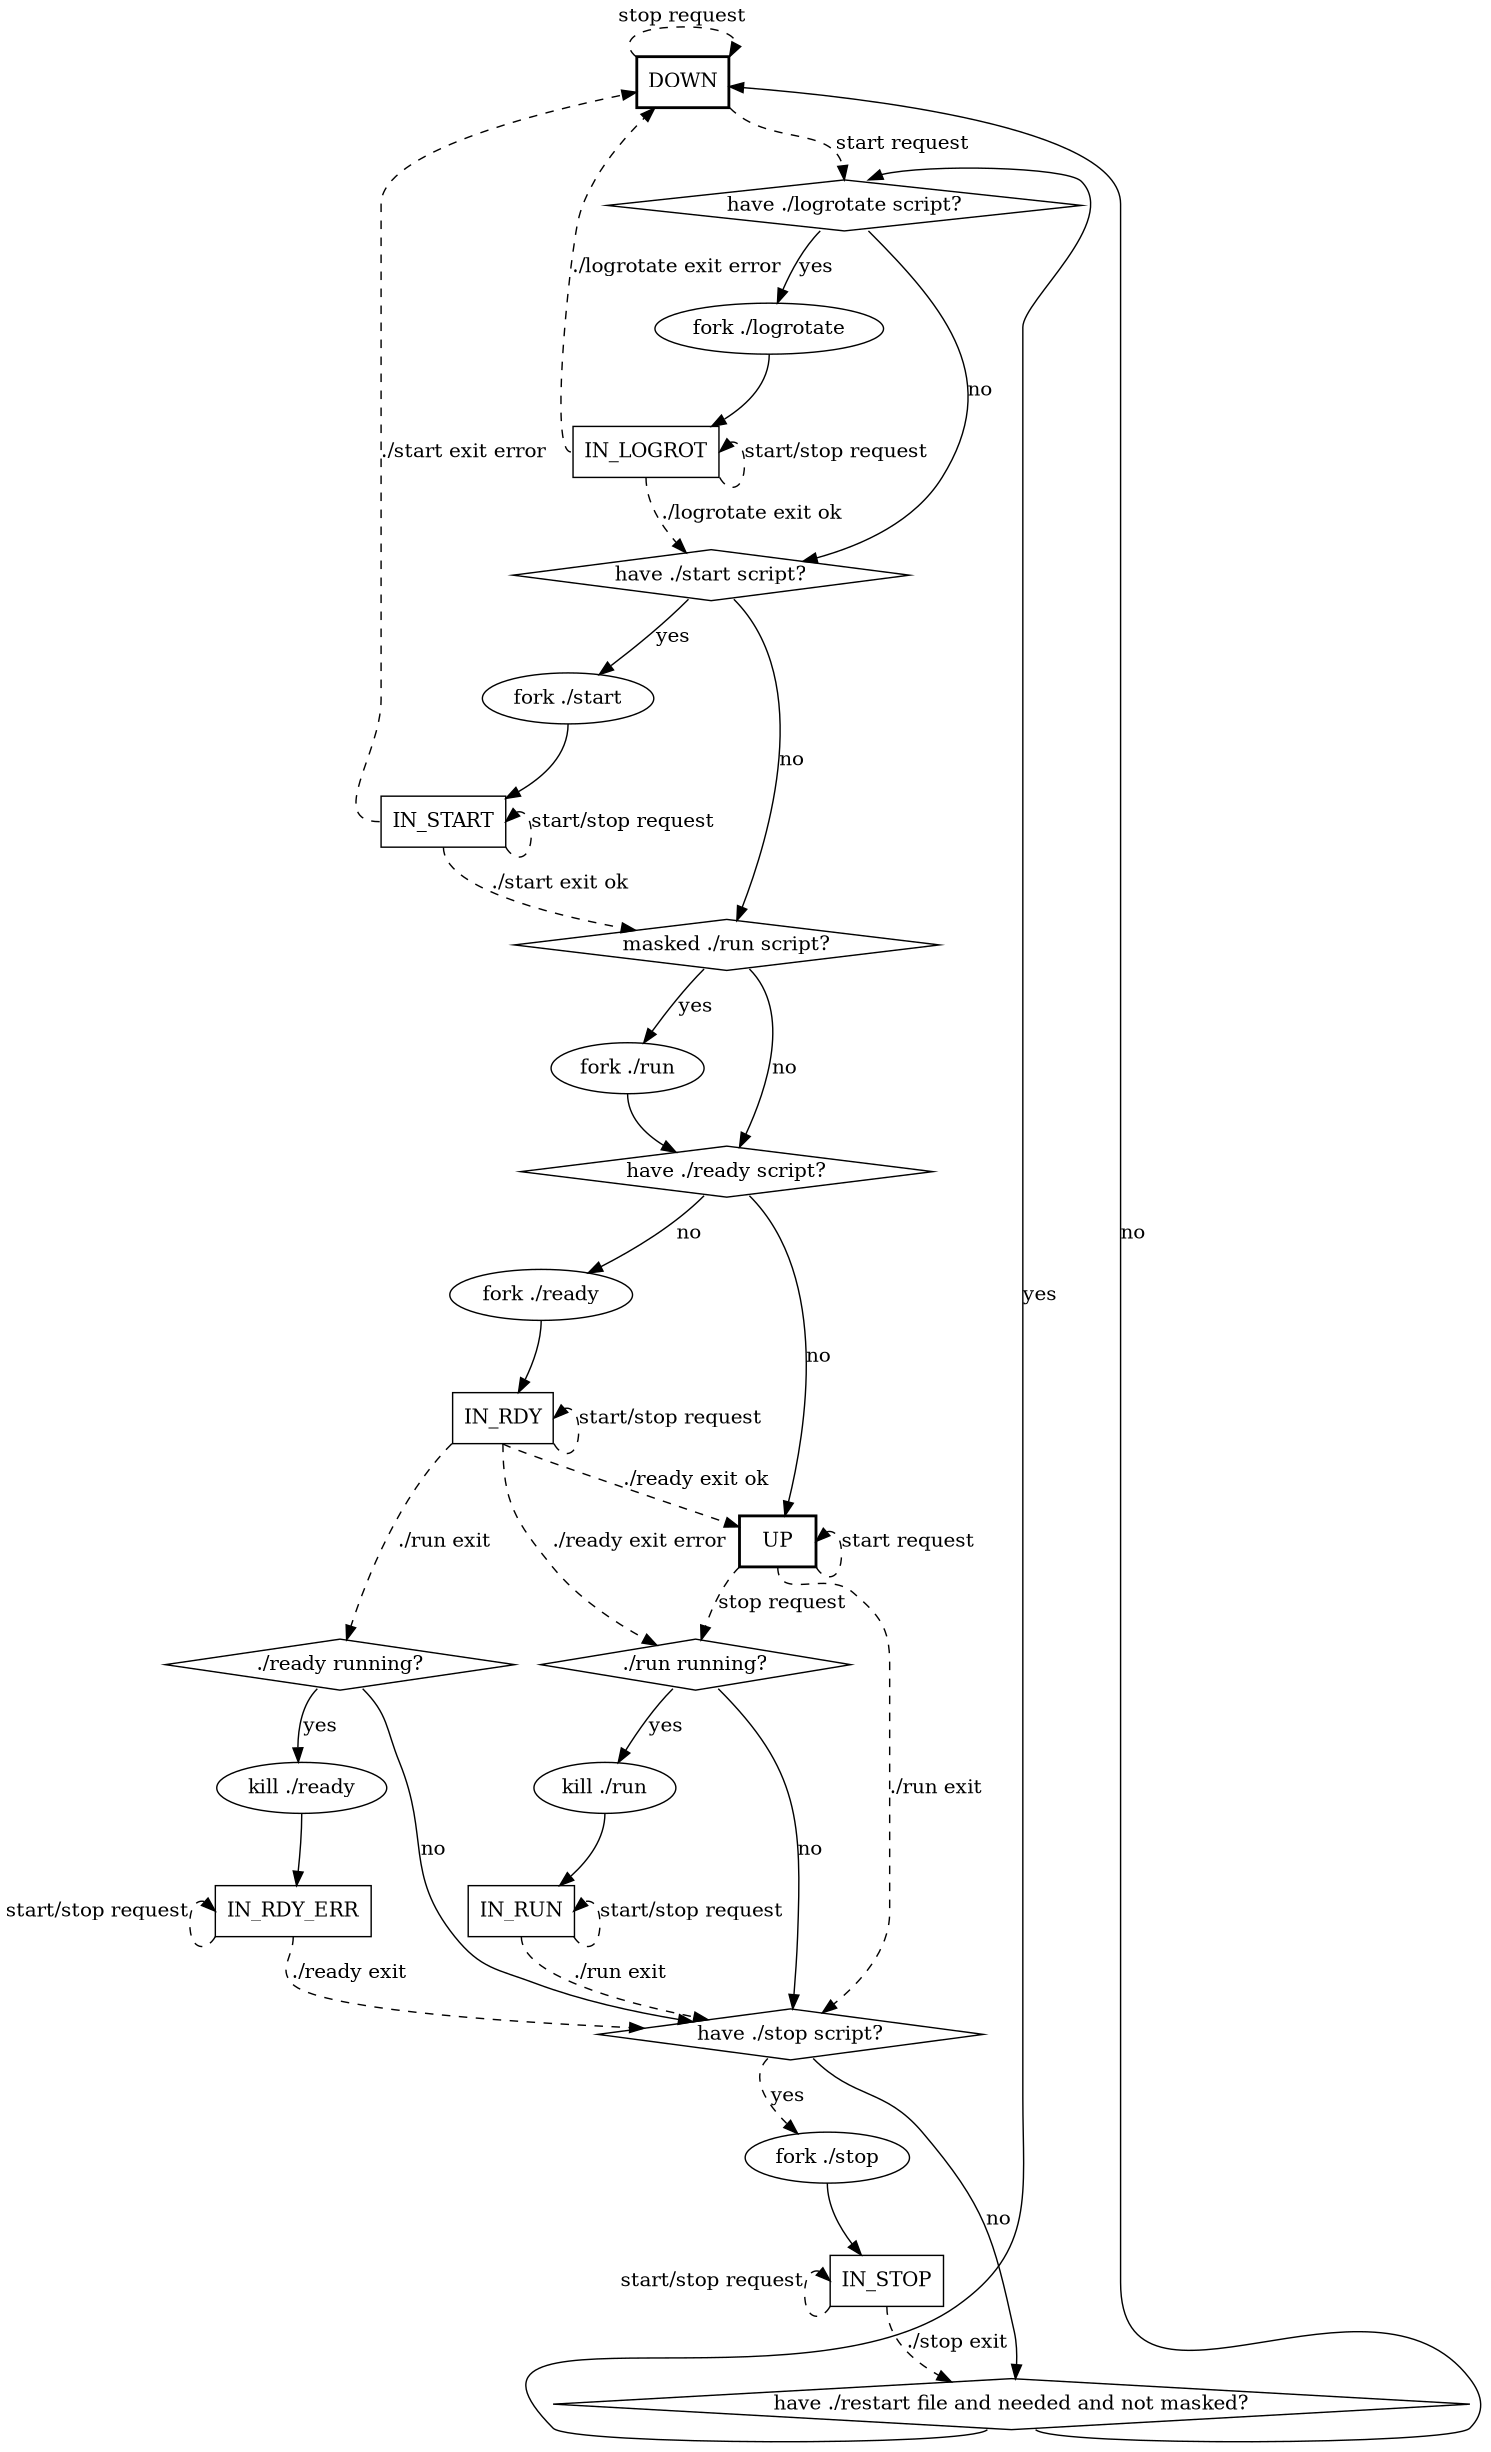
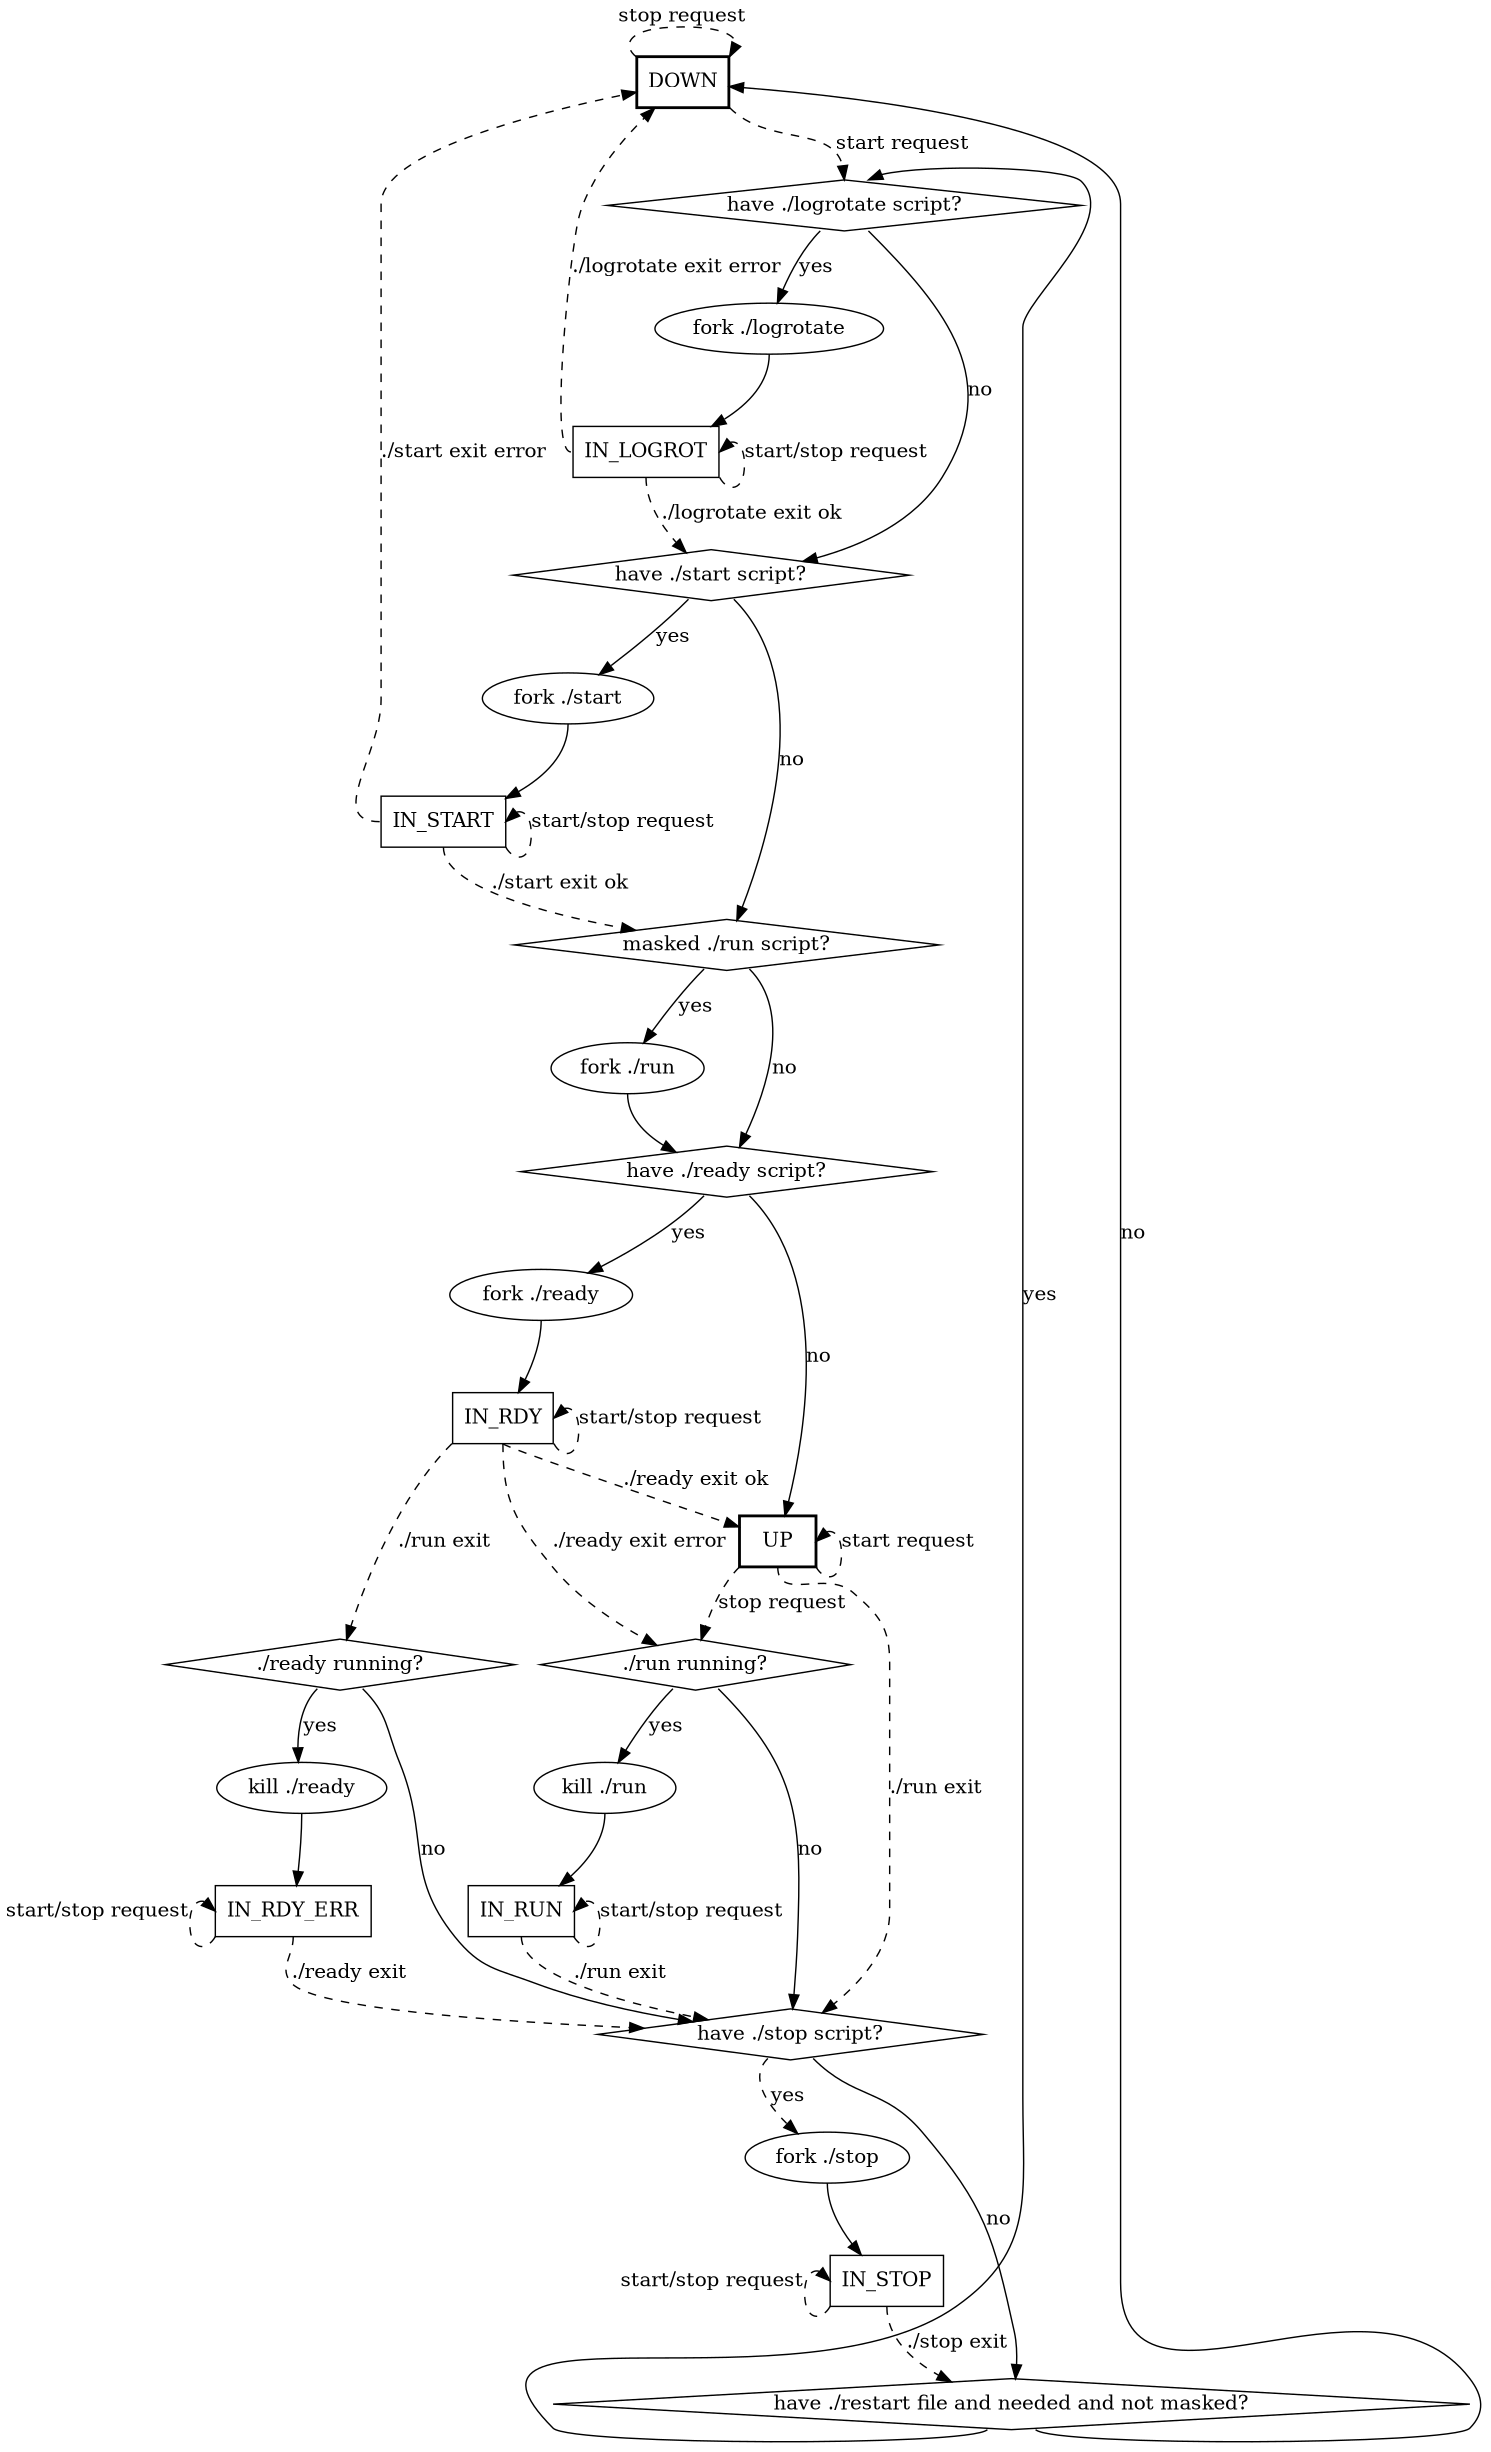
(689, 1233) -> (689, 1233)
